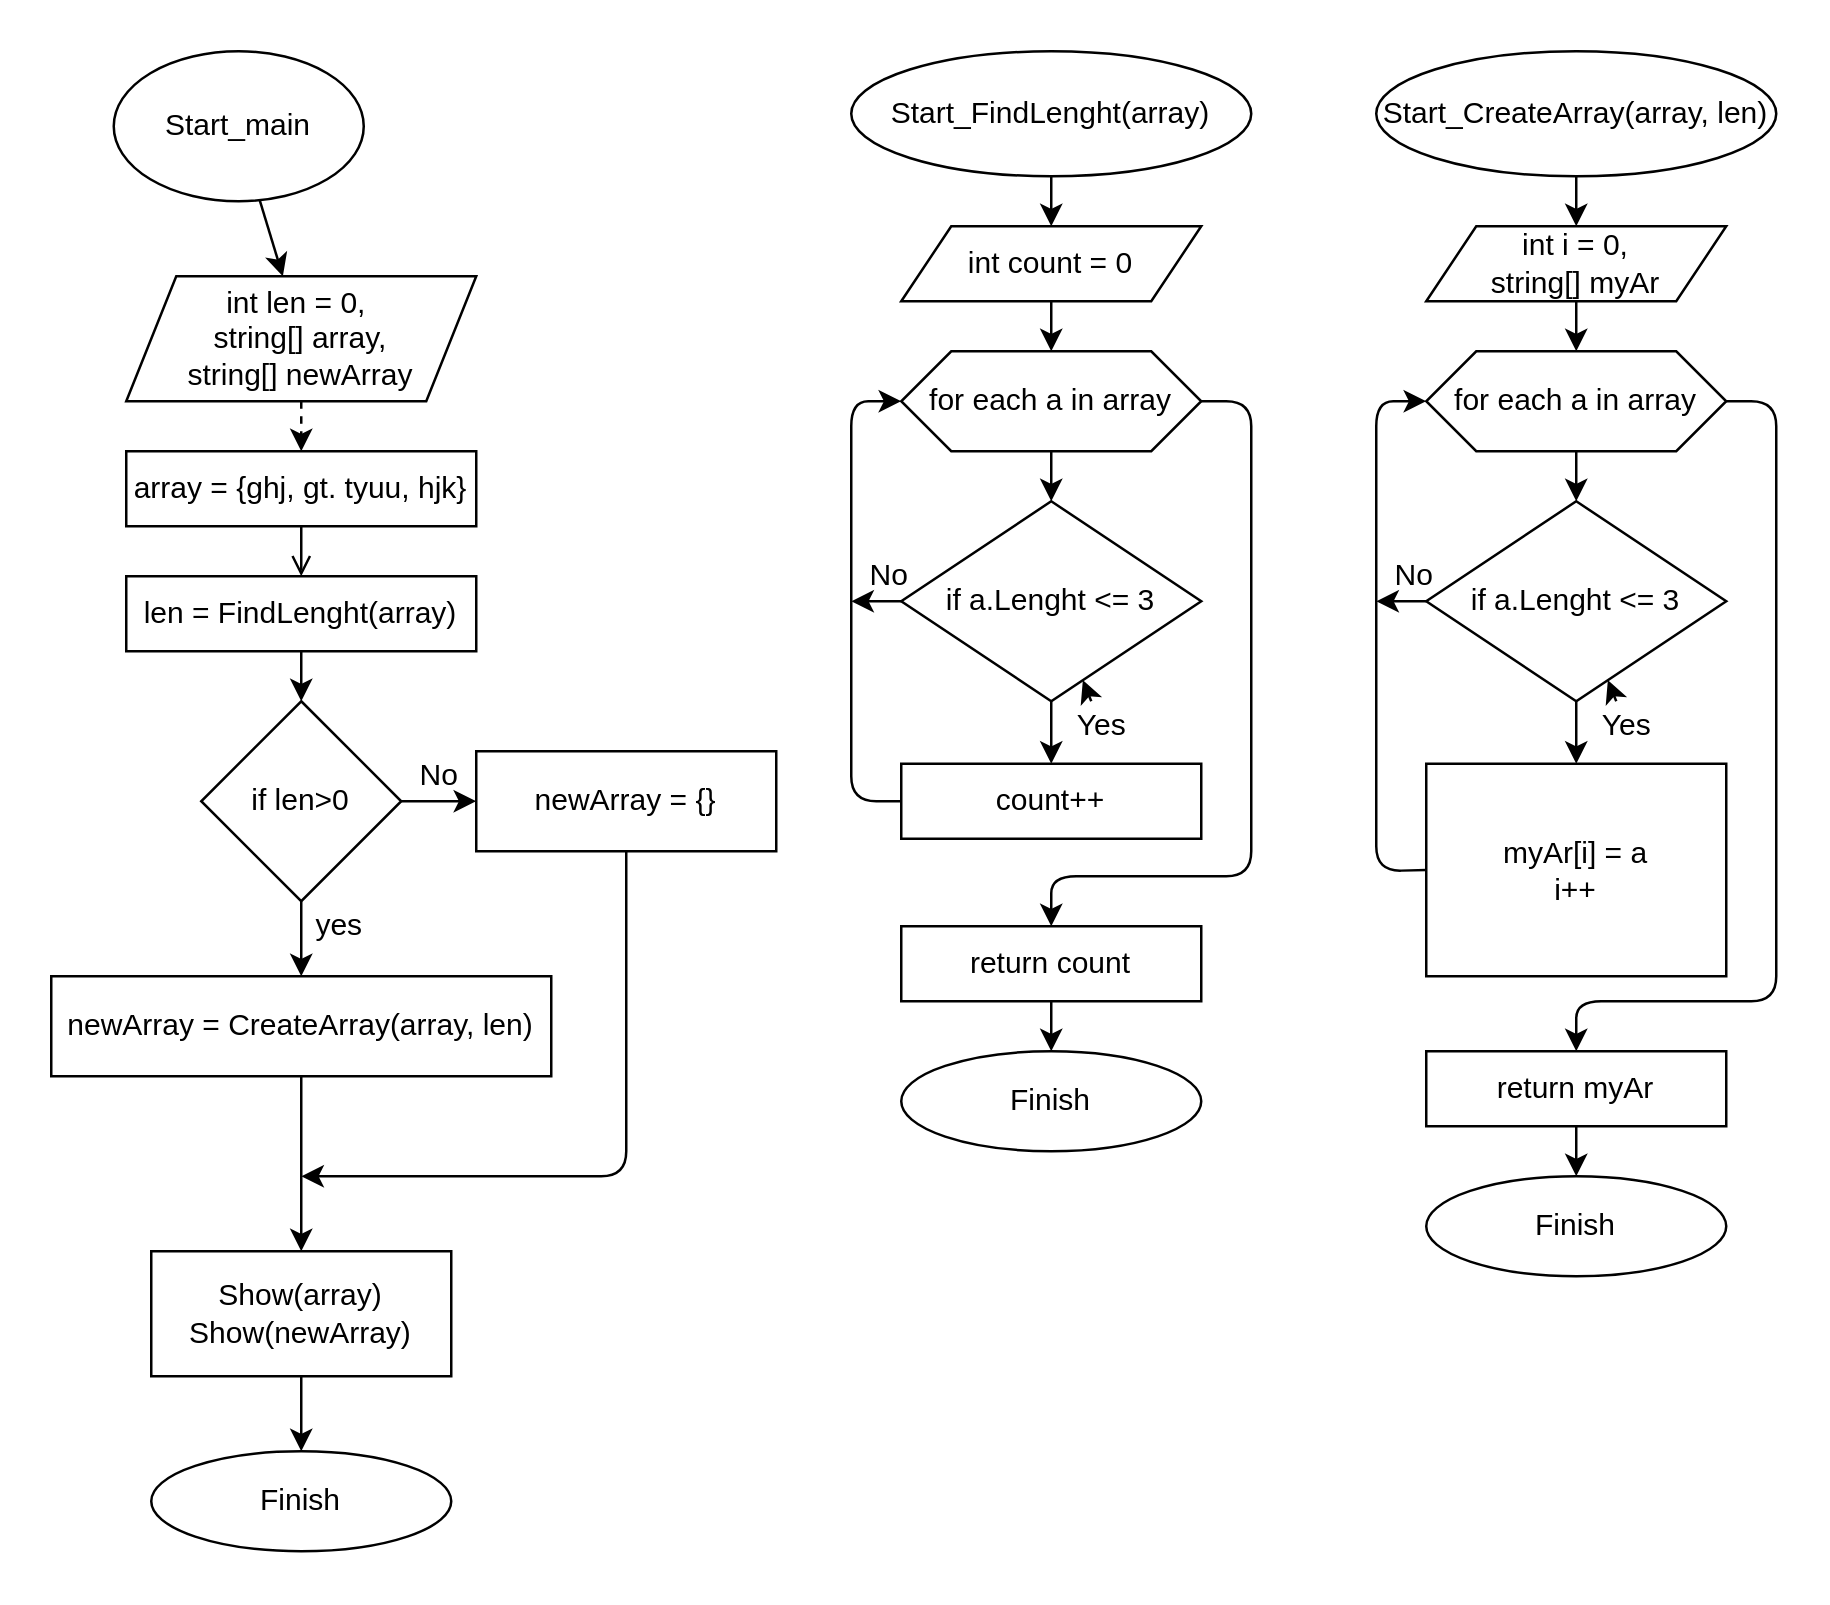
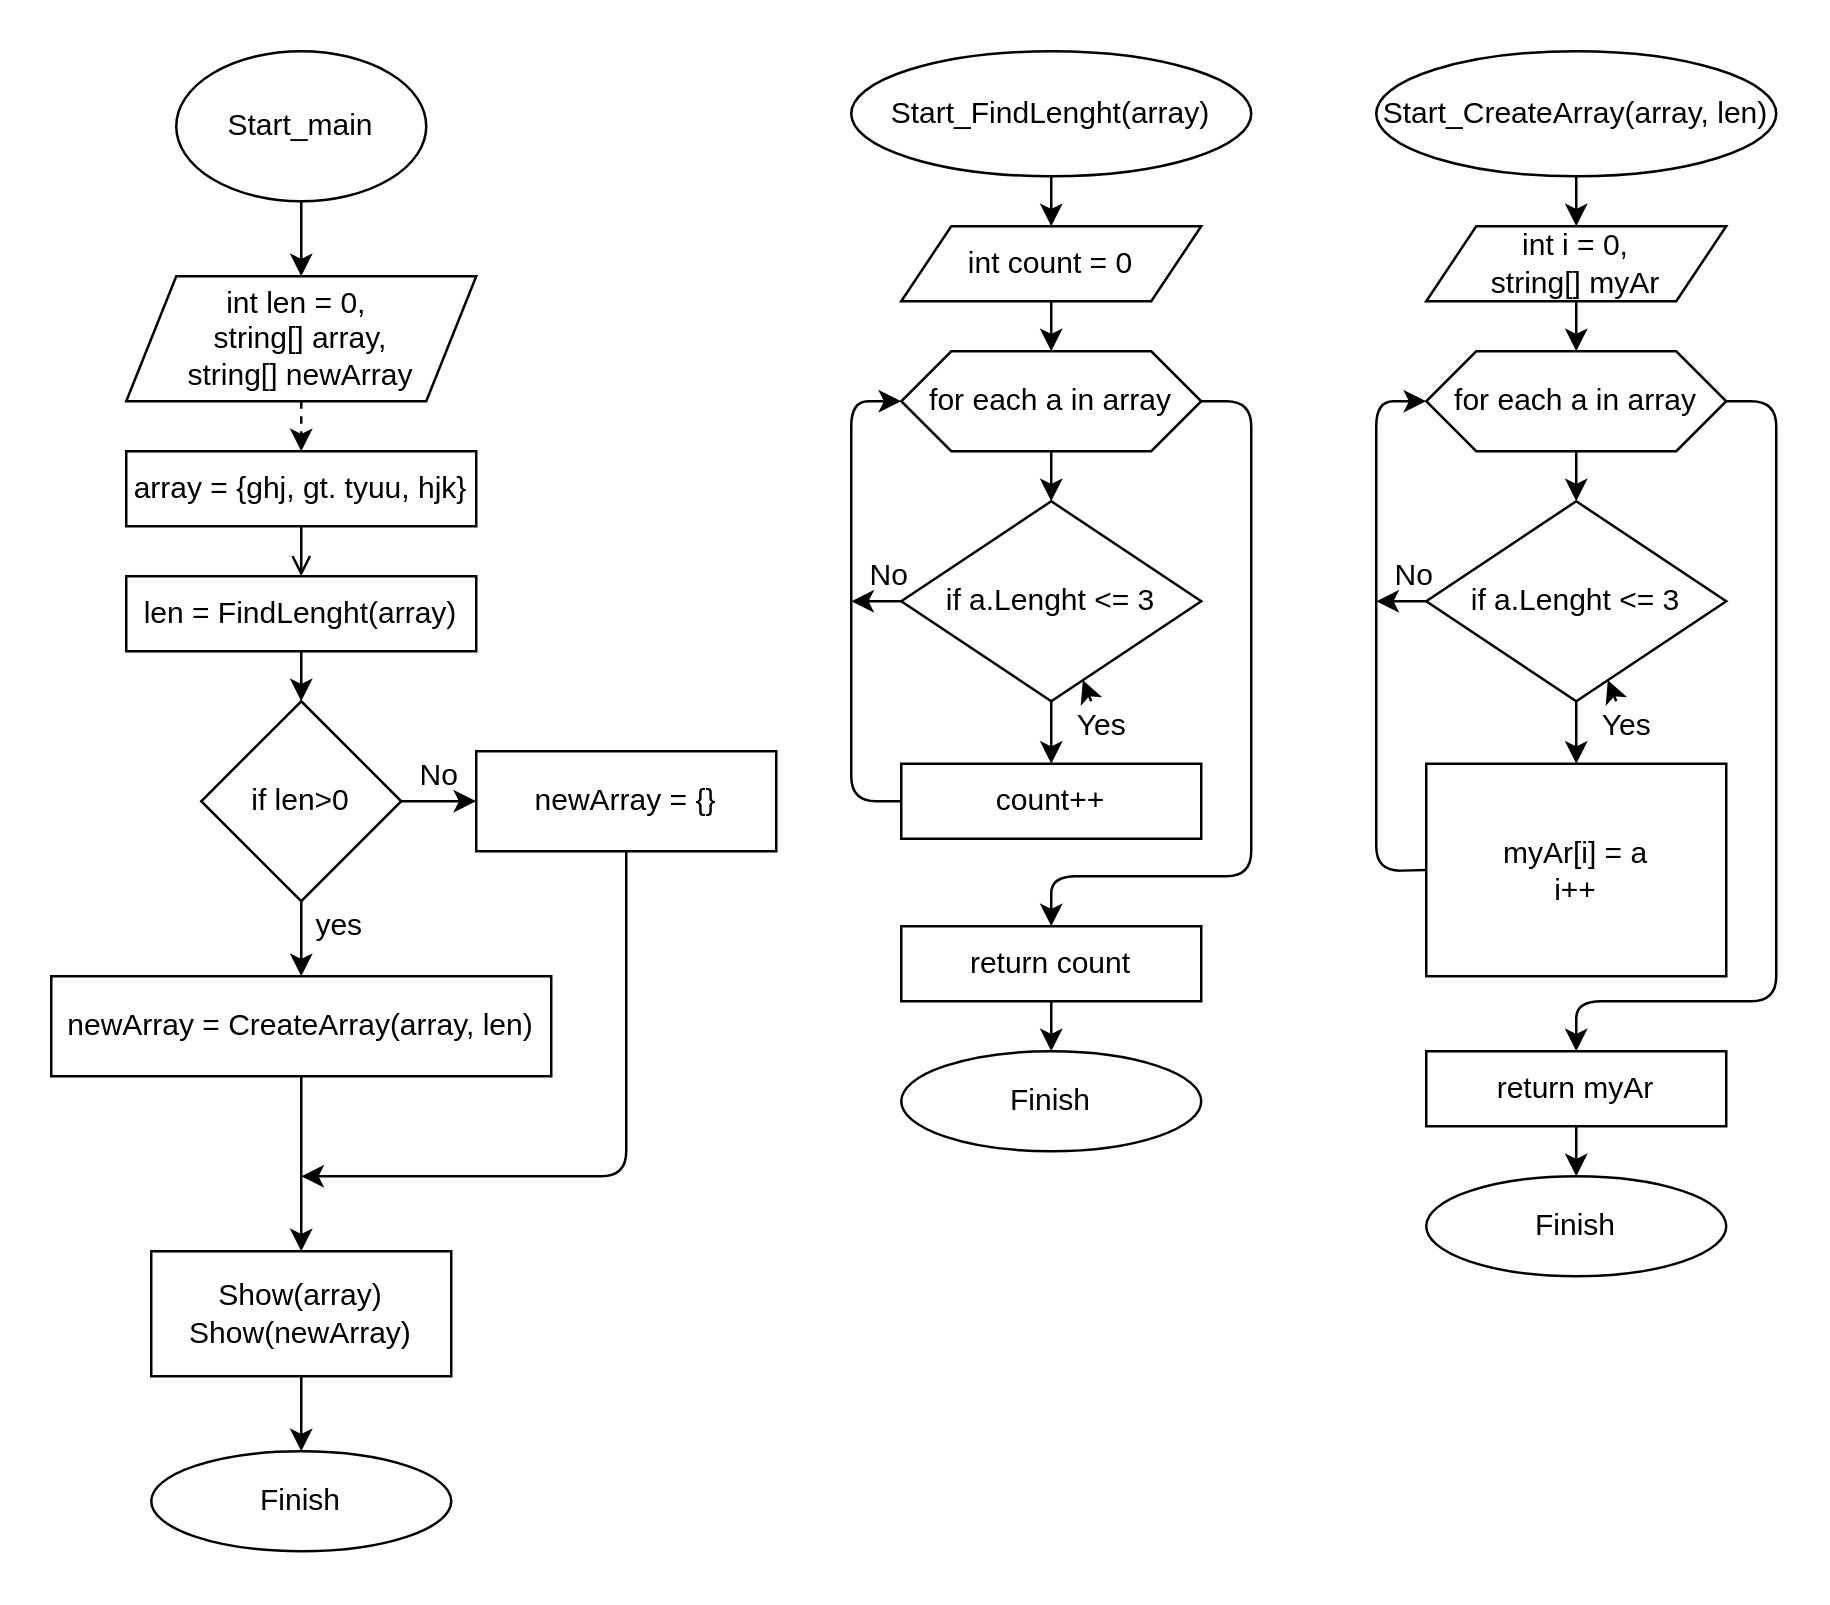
(239, 126) -> (301, 126)
